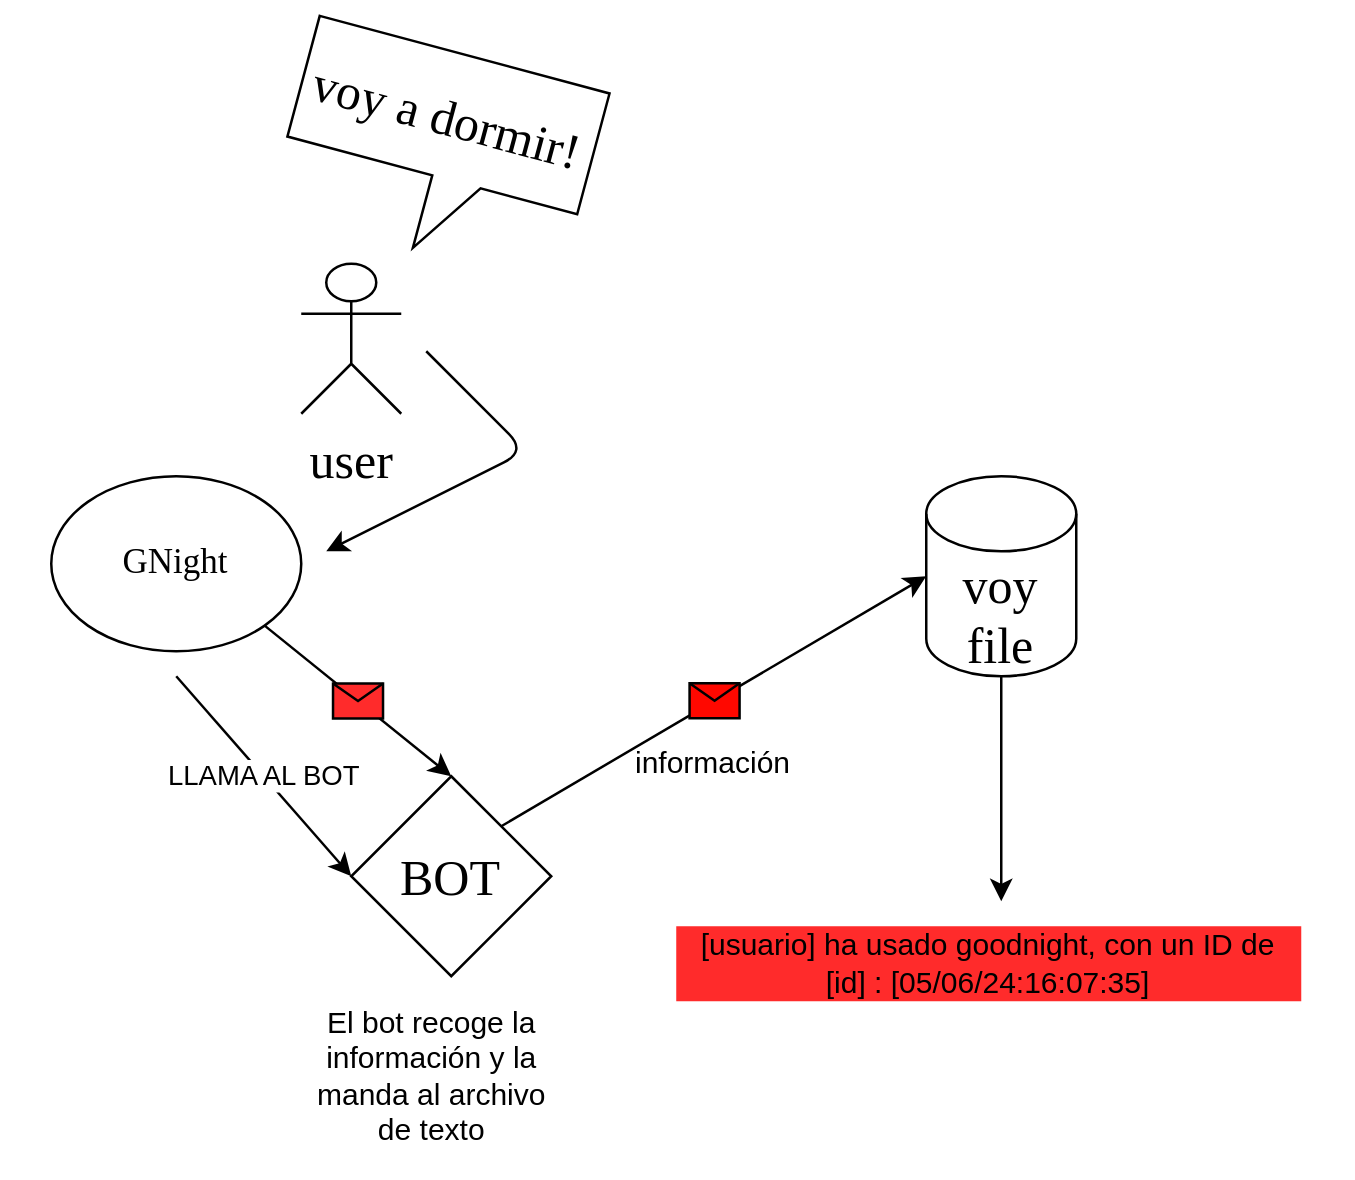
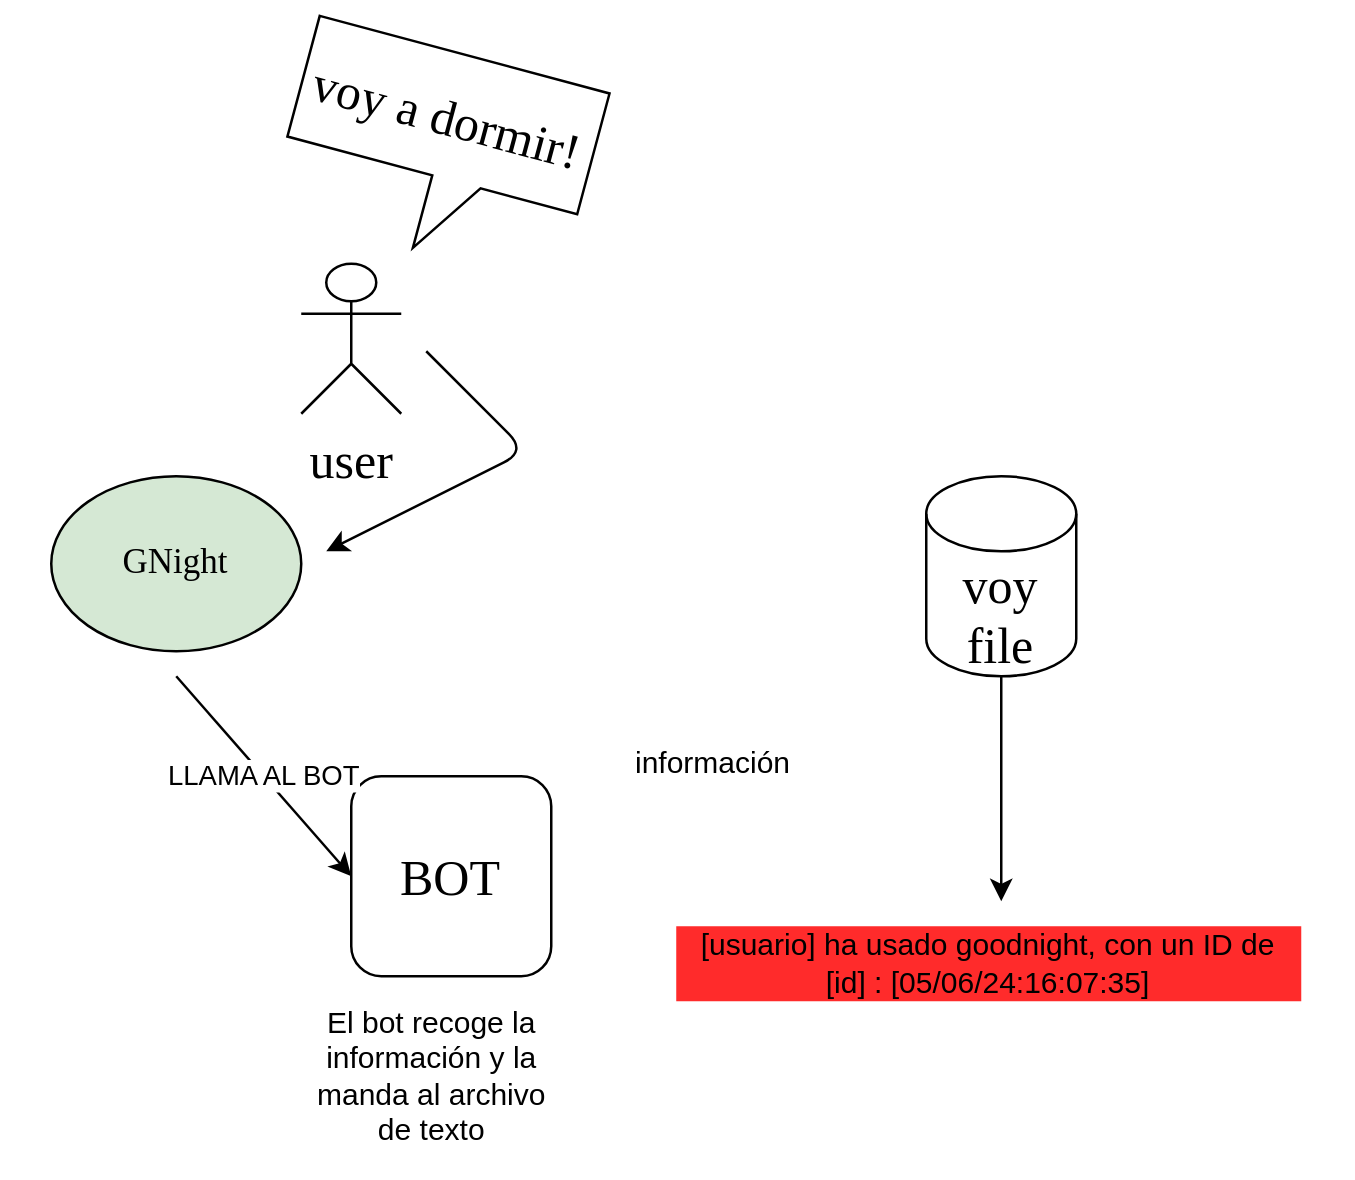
(176, 564) -> (176, 564)
(400, 735) -> none
(606, 765) -> none
(451, 876) -> (451, 876)
